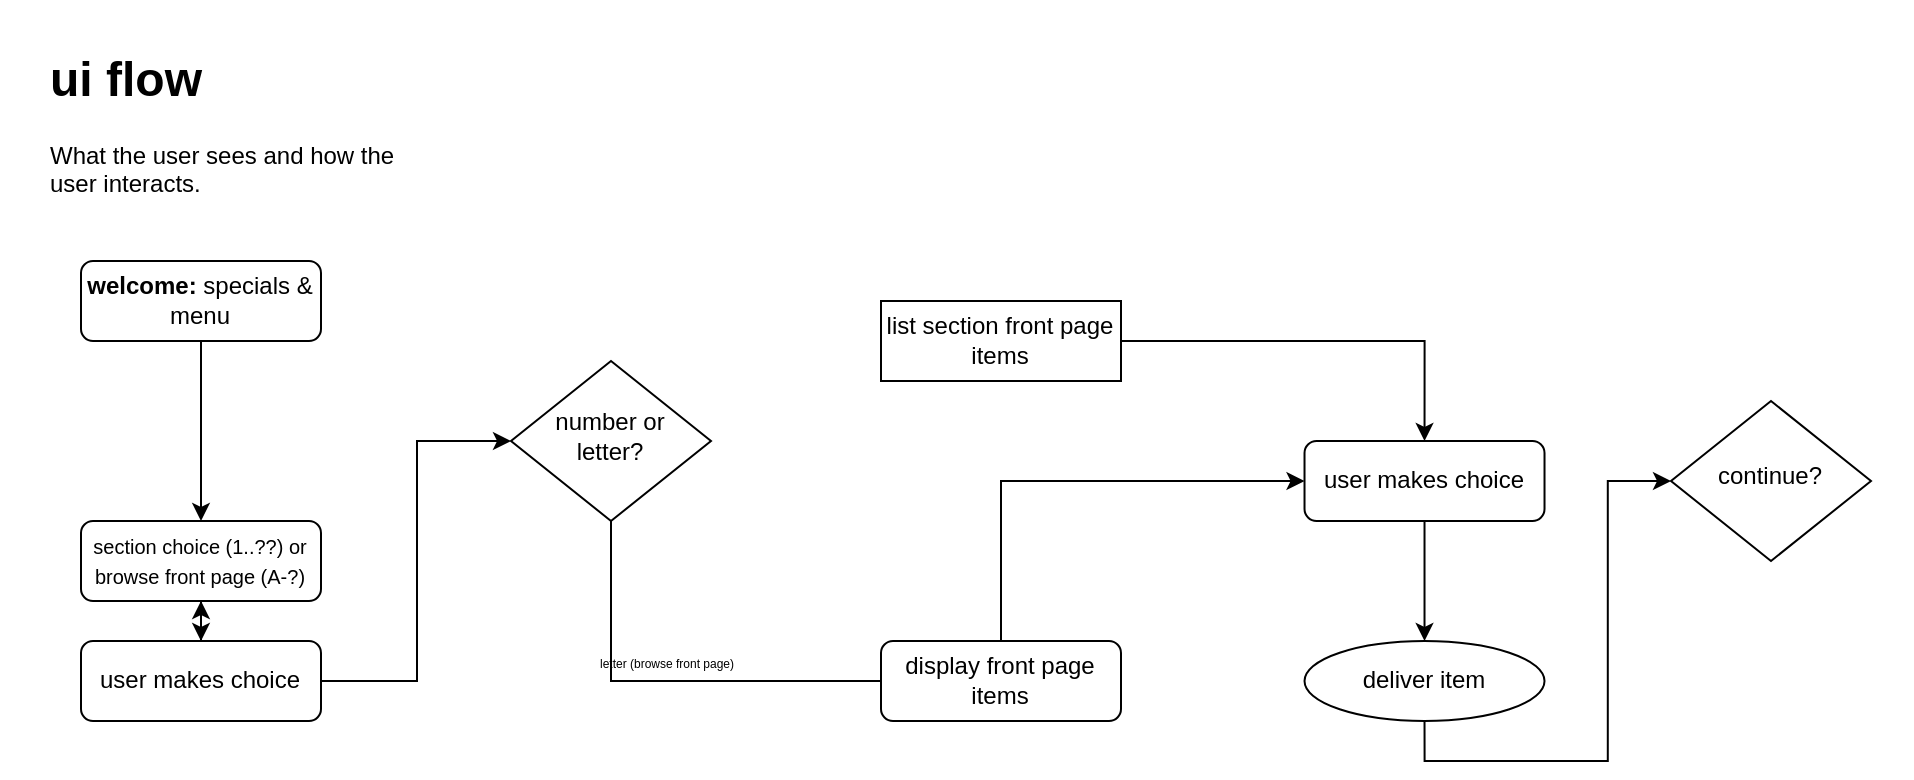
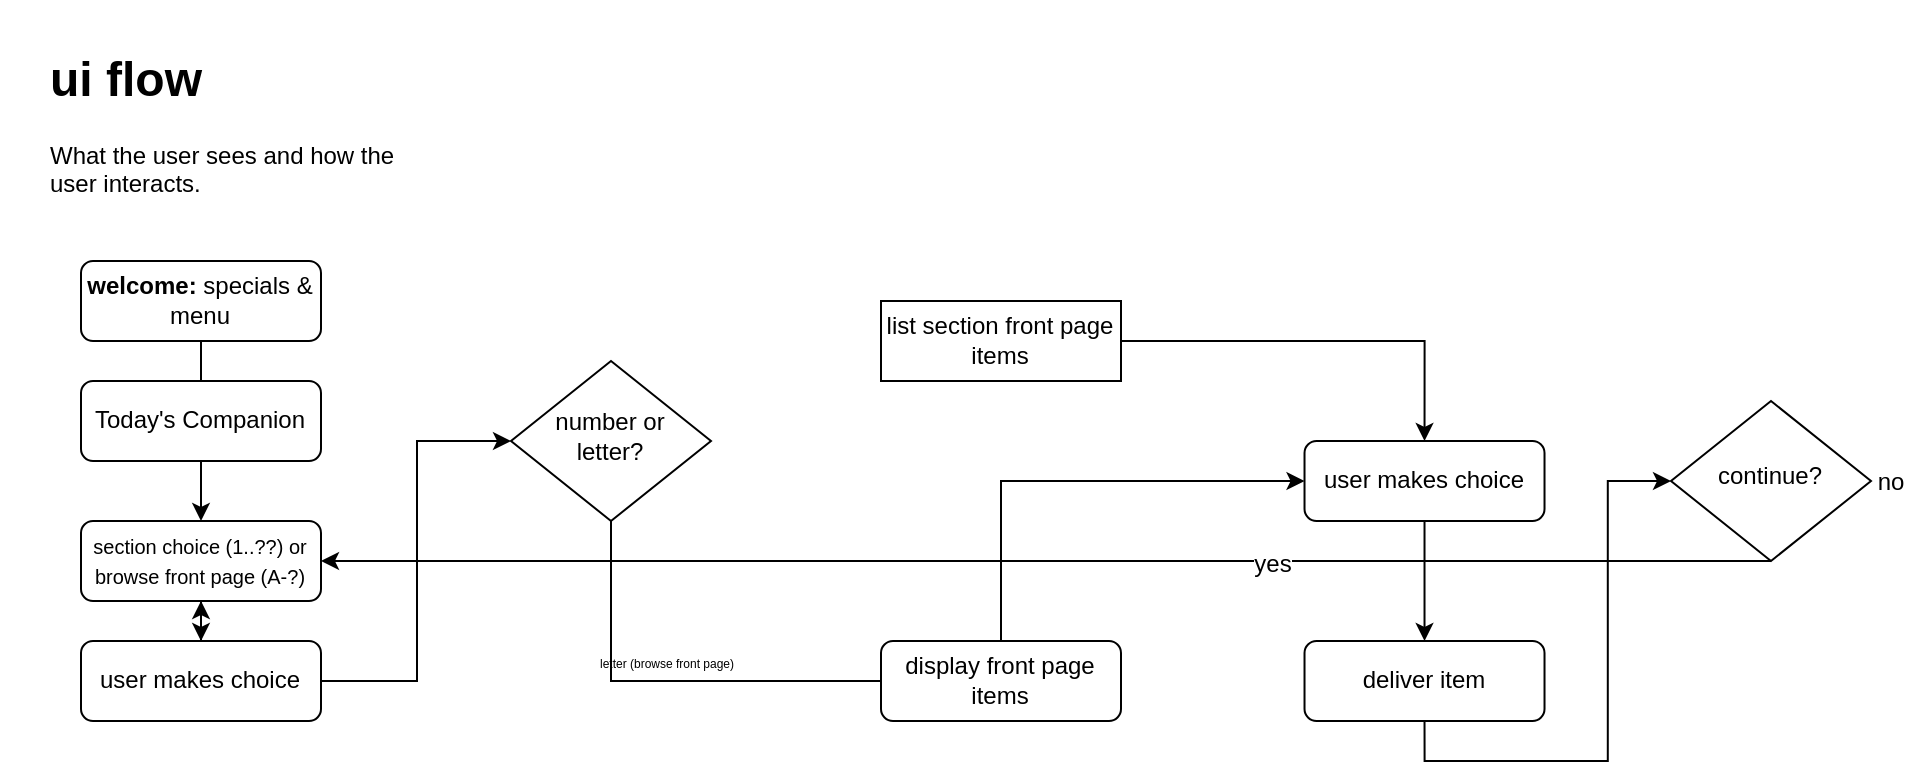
none -> (201, 421)
none -> (1053, 561)
(1425, 681) -> (1425, 681)
